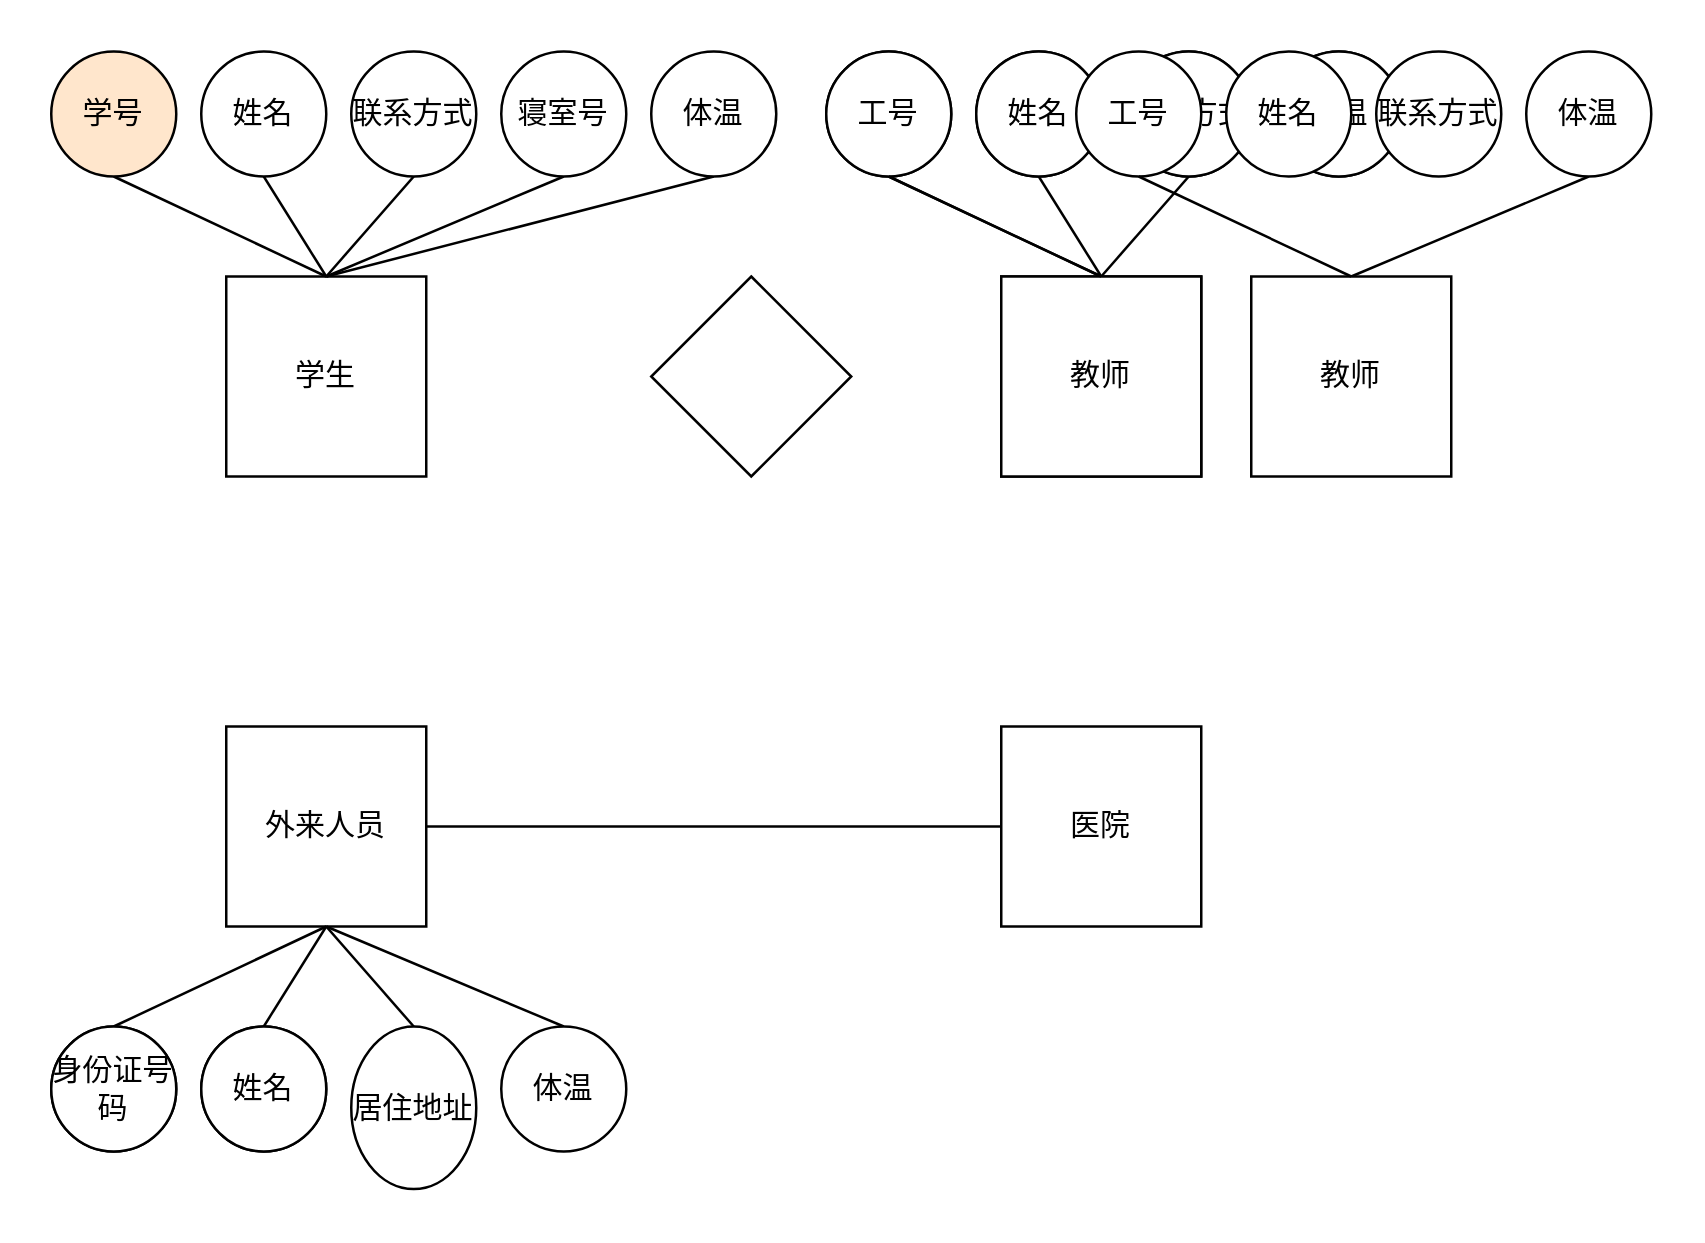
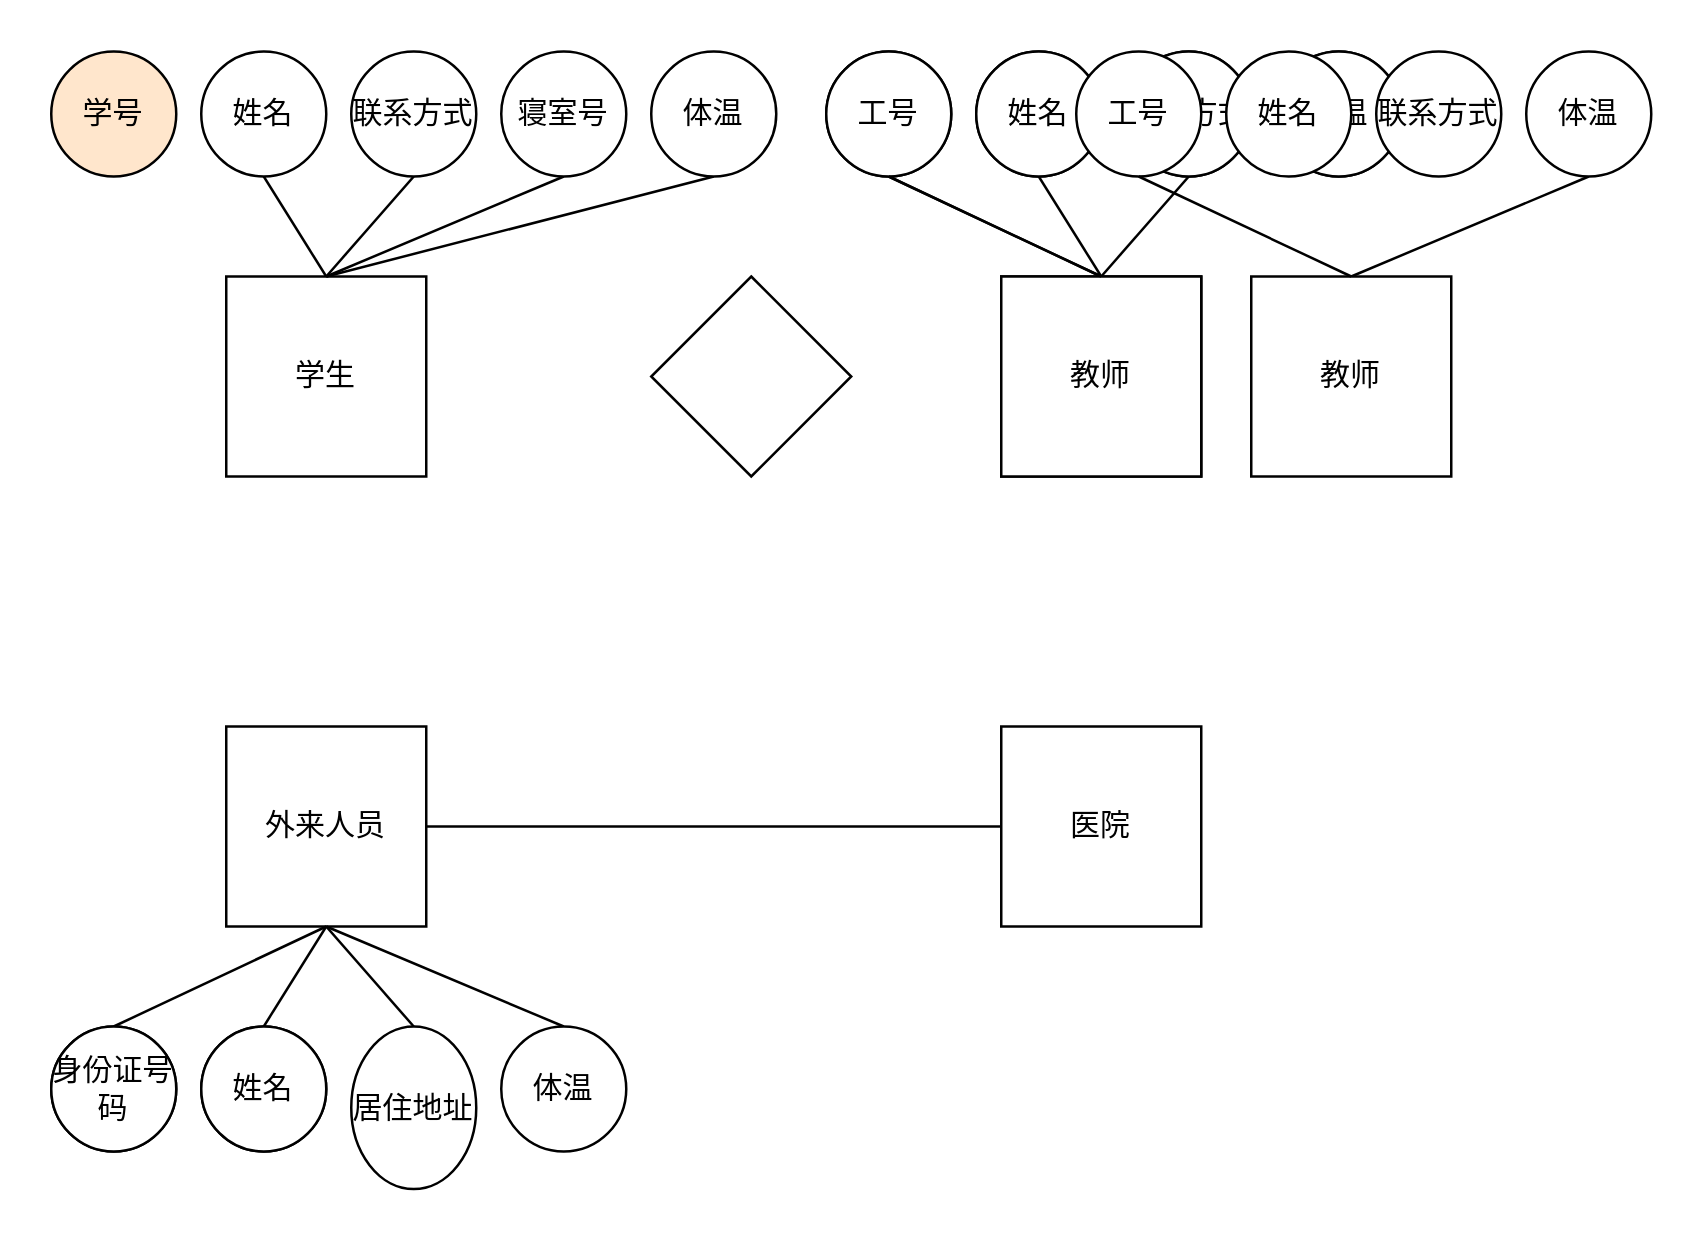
(216, 225) -> none
